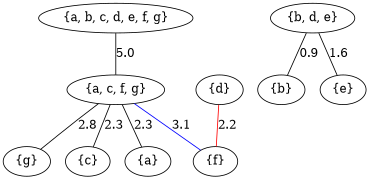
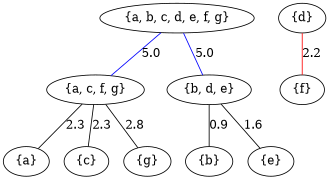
(116, 54) -> (136, 54)
none -> (193, 54)
(167, 127) -> none
